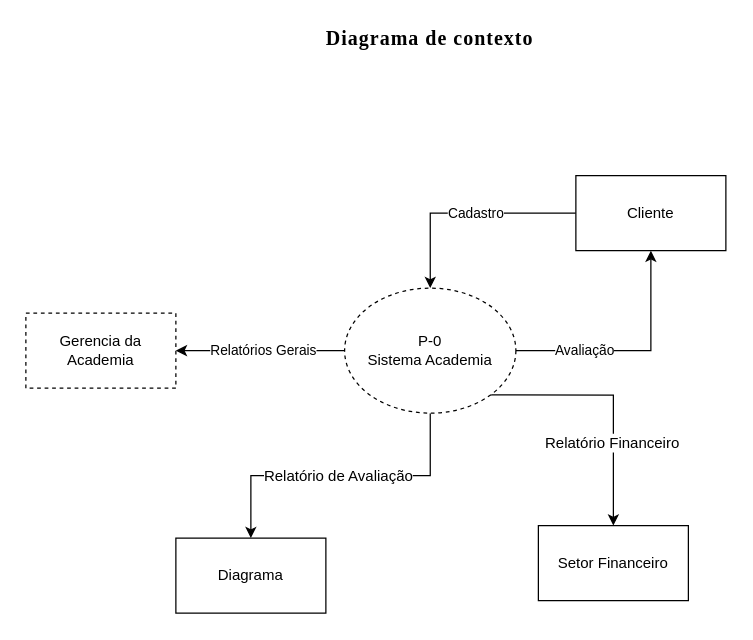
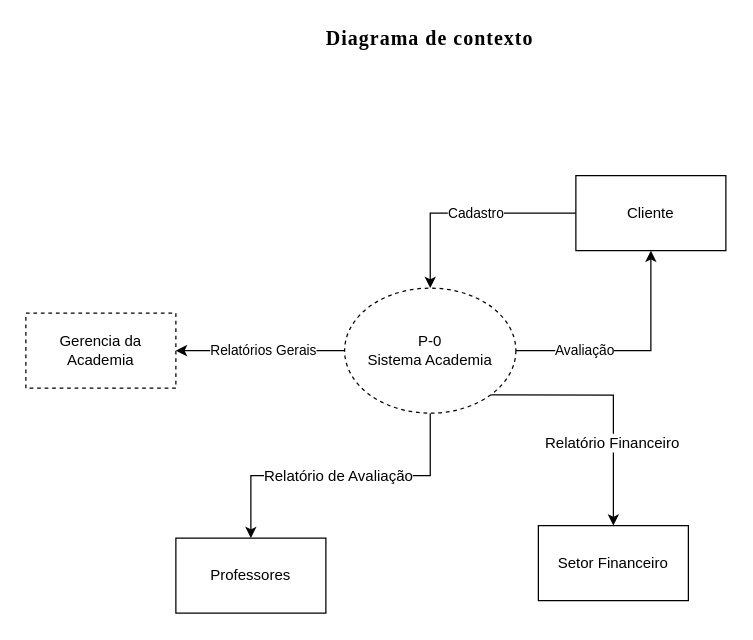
(251, 576) -> (251, 576)
